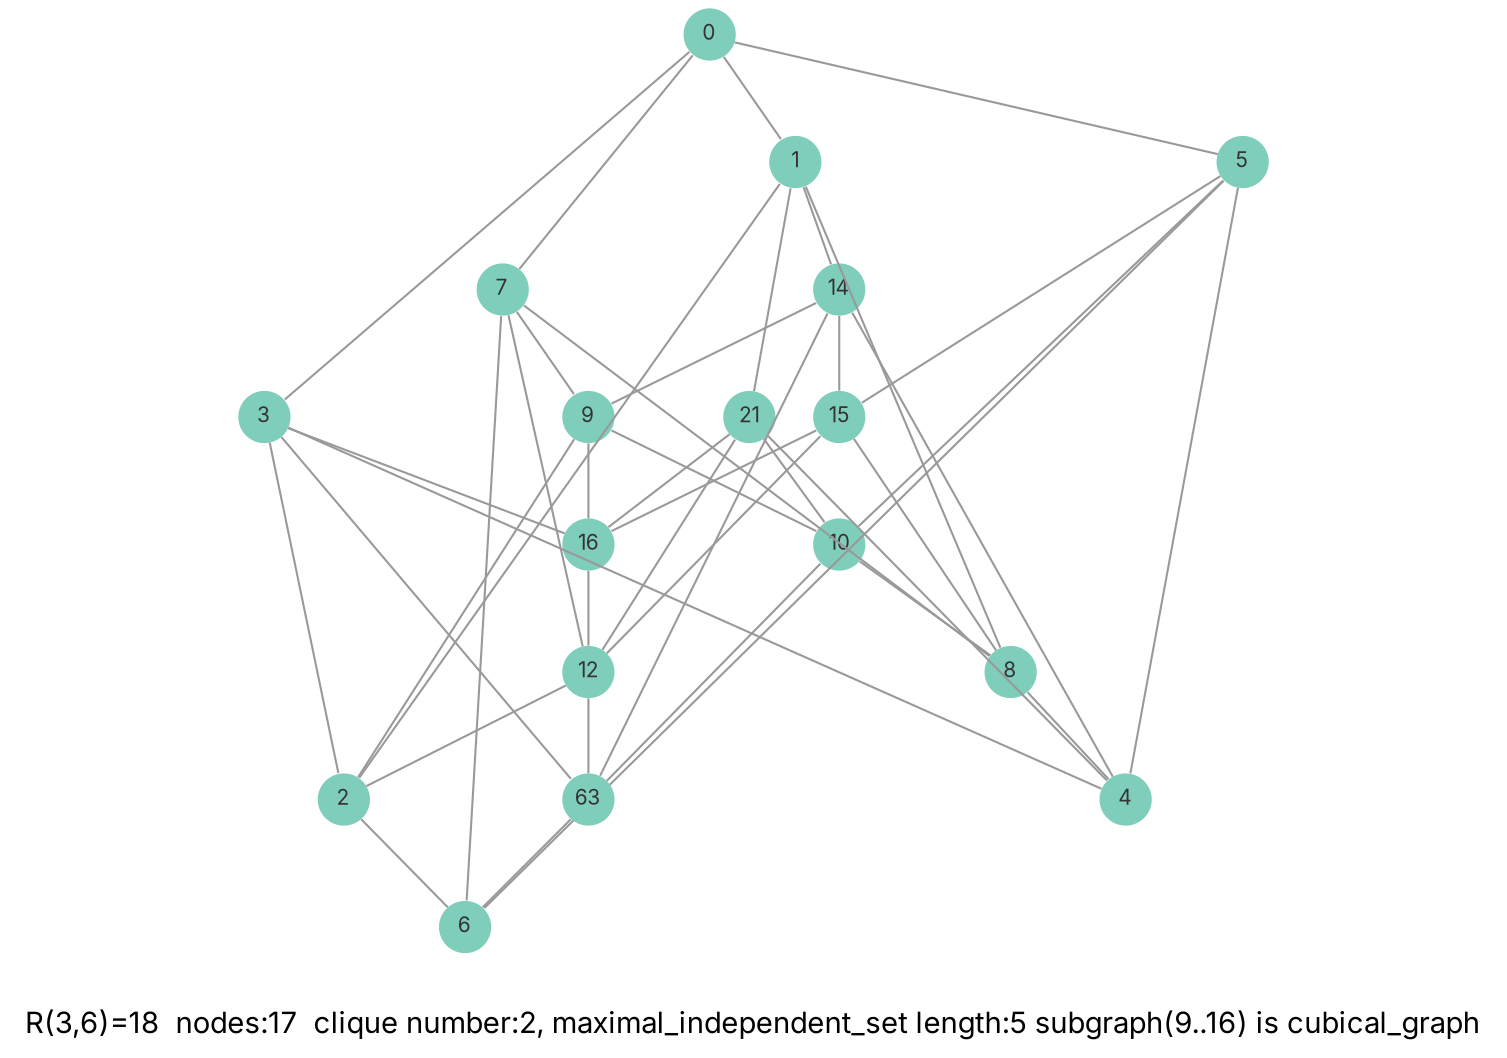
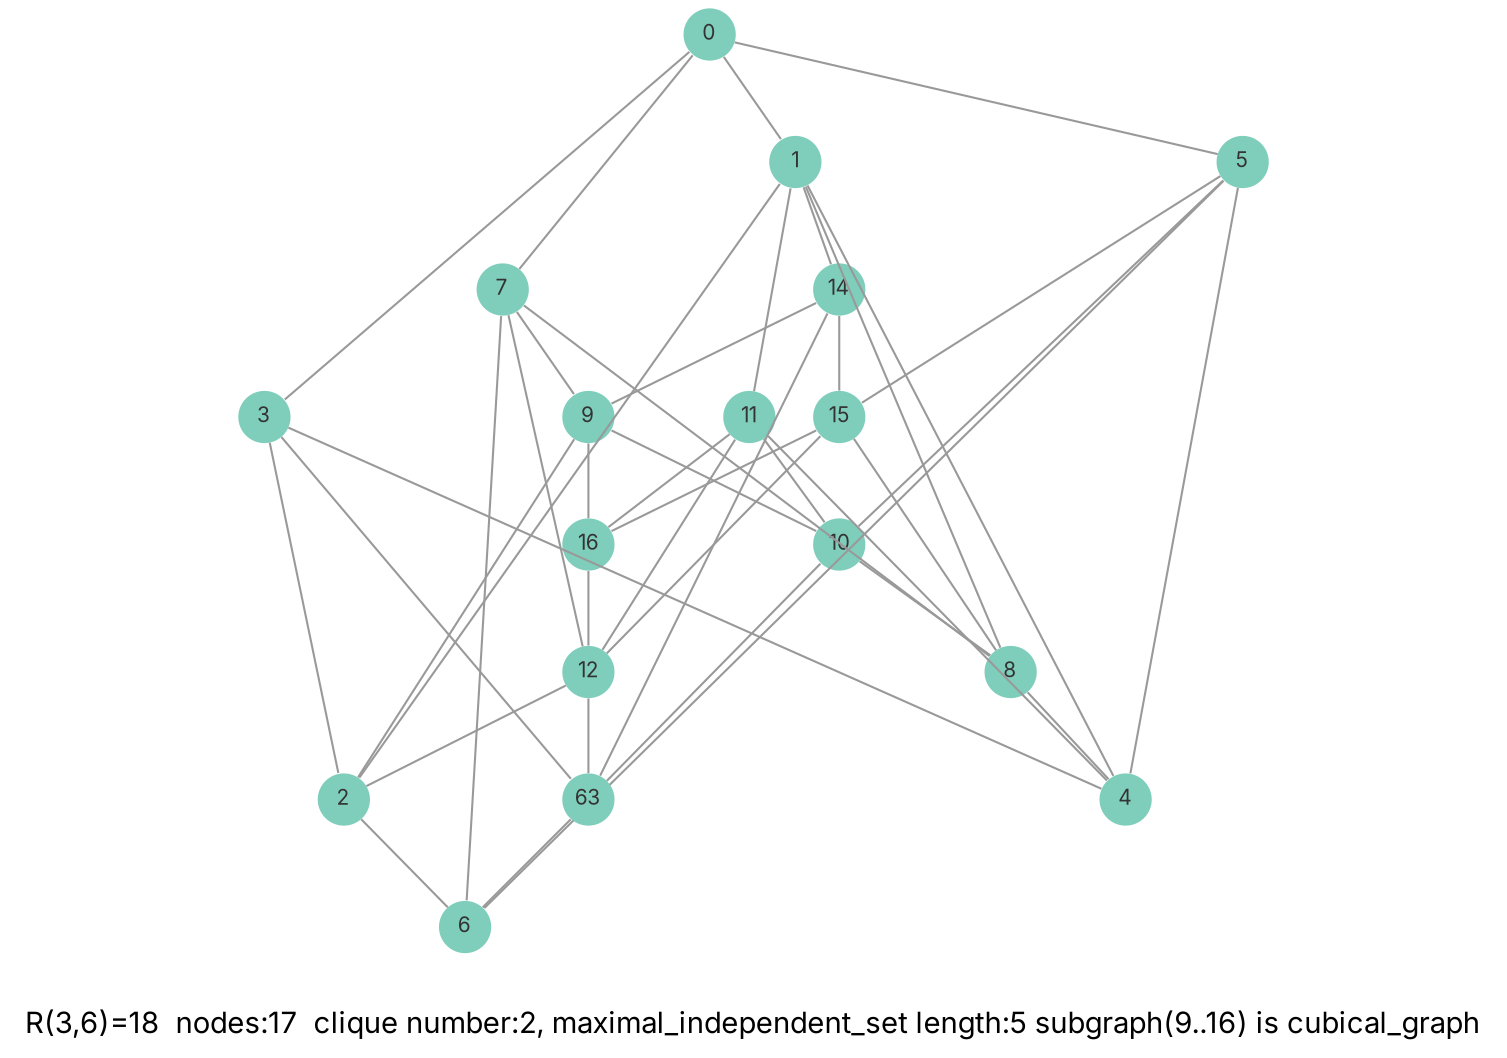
(749, 417) -> (749, 417)
(426, 481) -> none
(983, 545) -> (960, 481)
